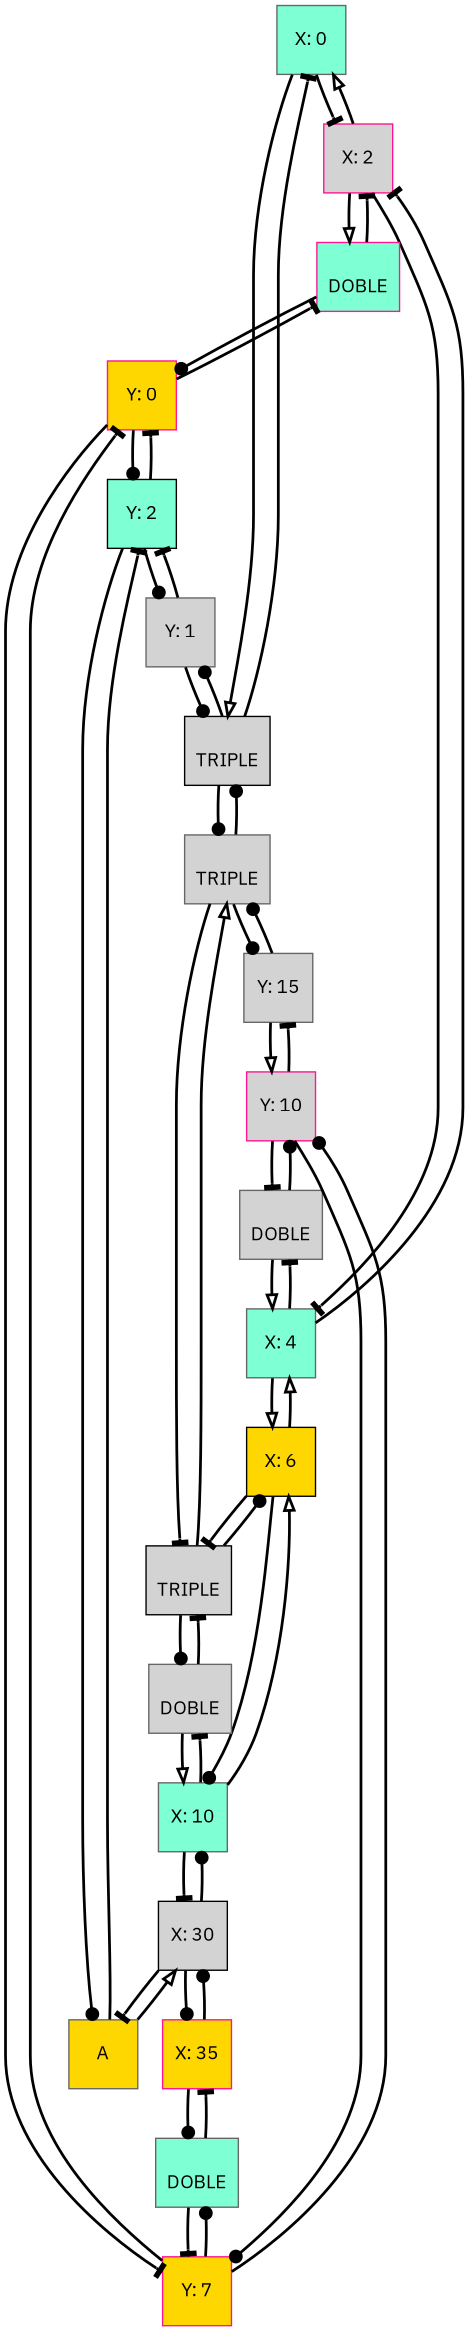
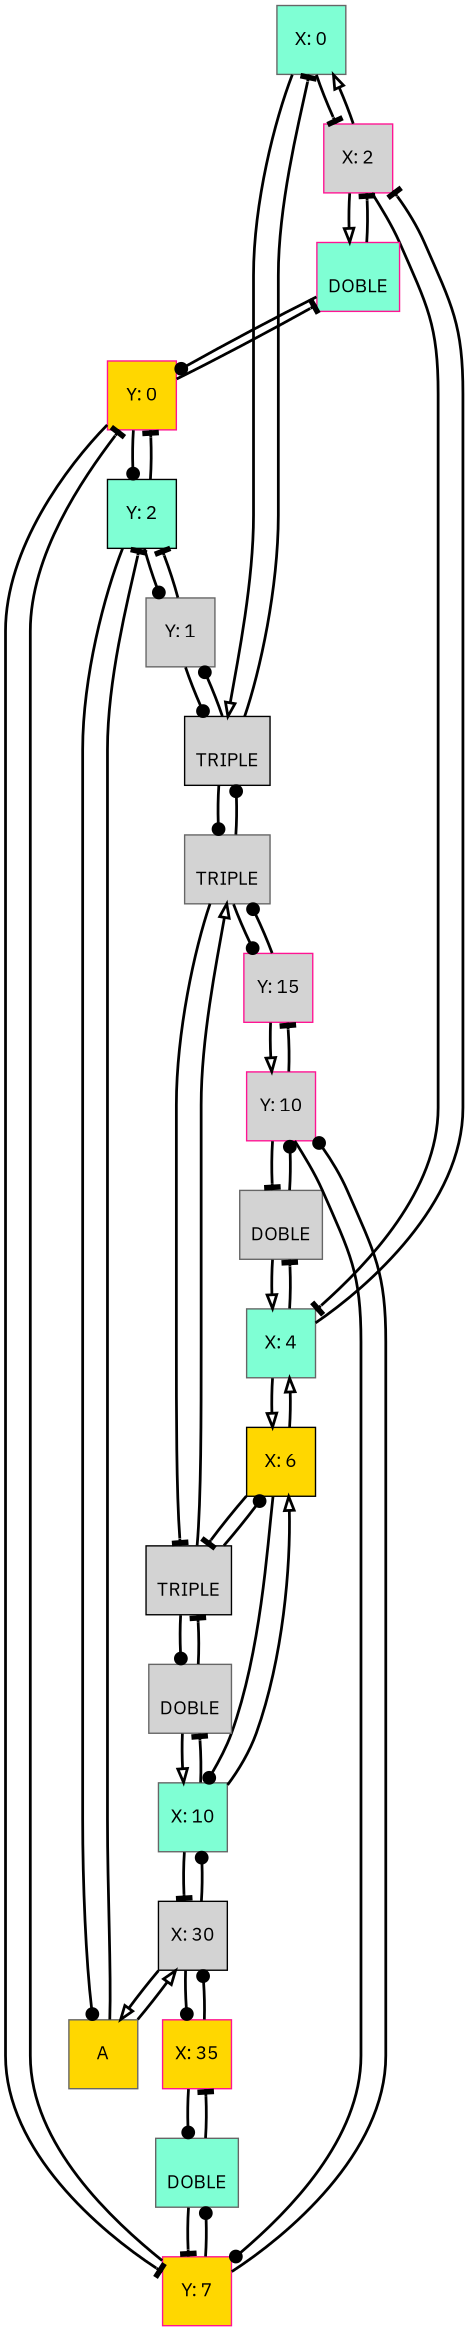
(278, 988) -> (278, 988)
(141, 1992) -> (143, 1989)
